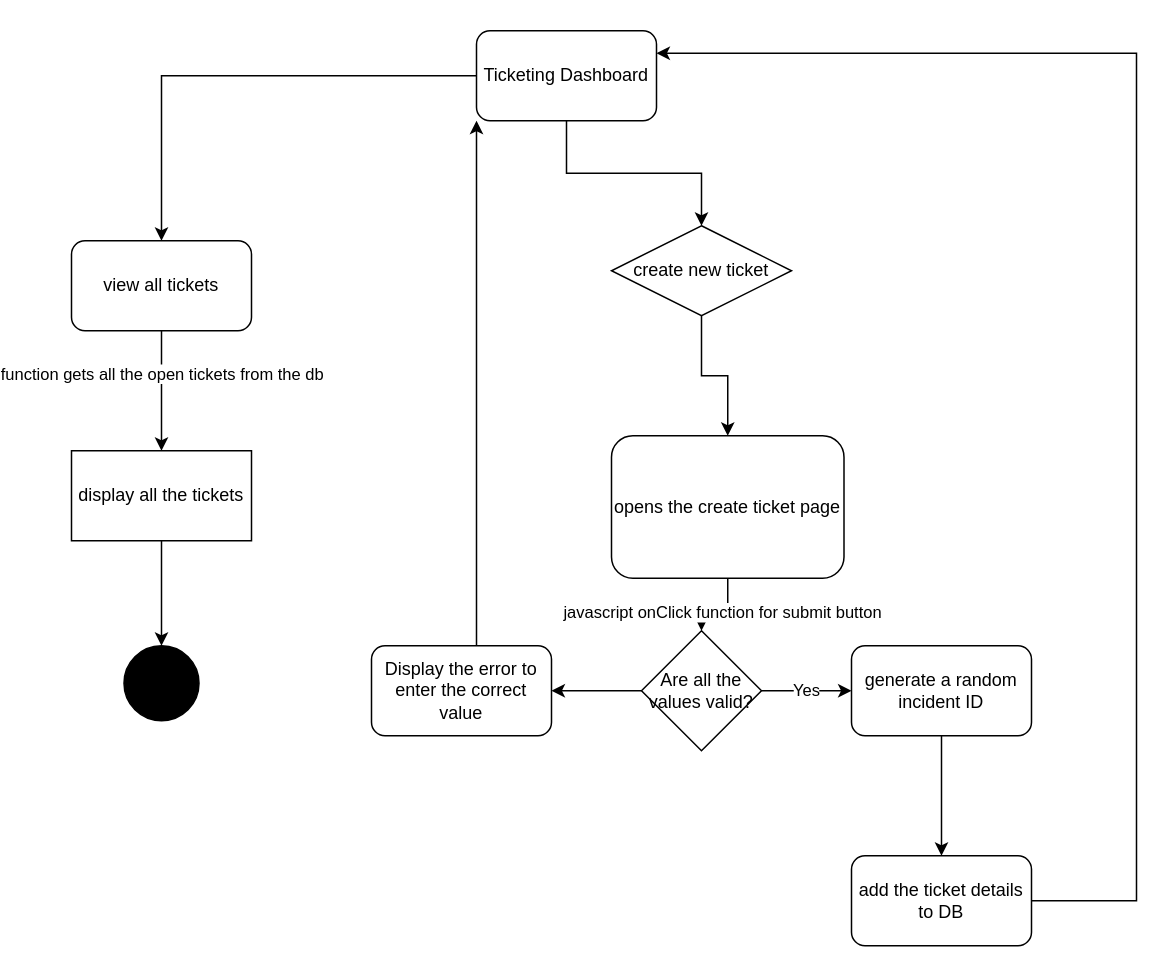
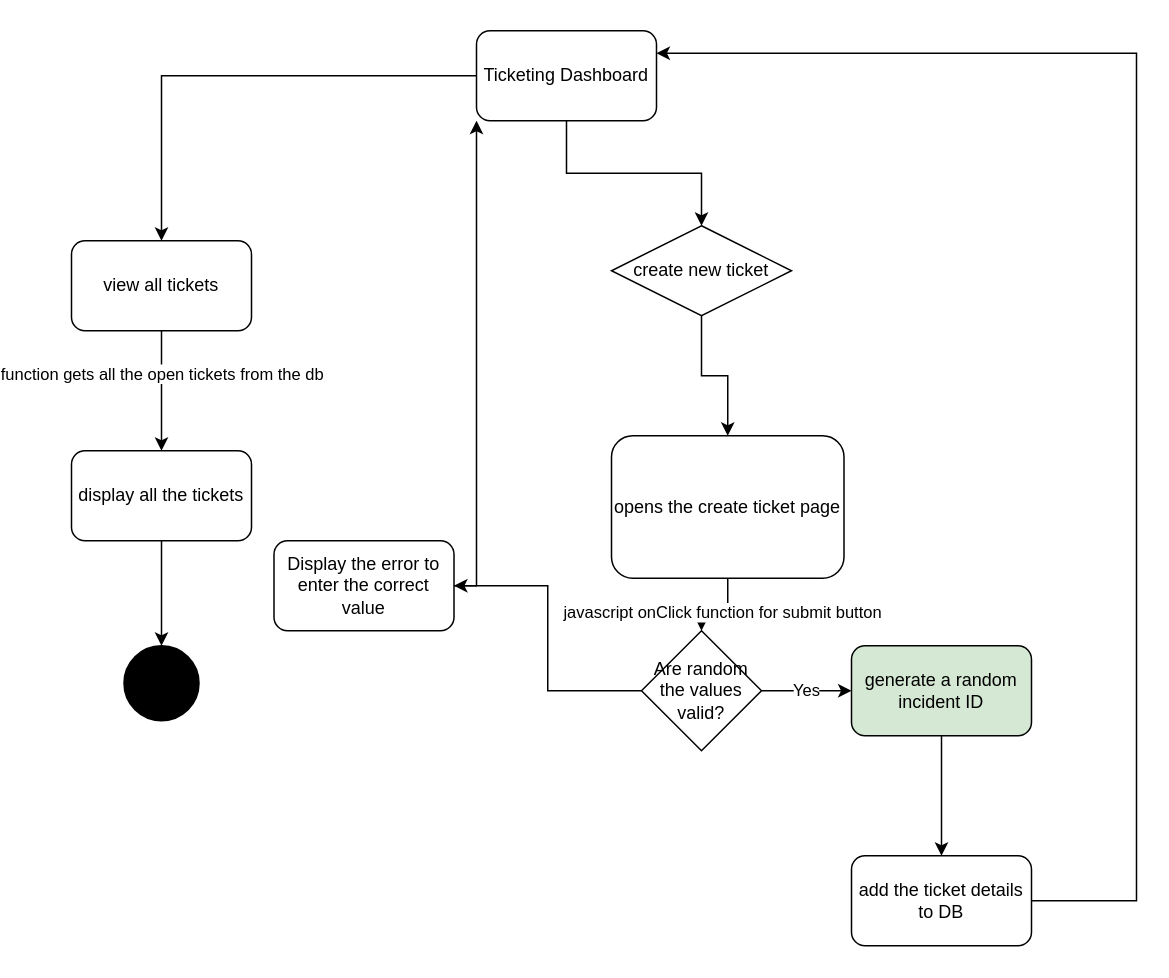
(161, 496) -> (161, 496)
(461, 691) -> (364, 586)
(701, 691) -> (701, 691)
(941, 691) -> (941, 691)
